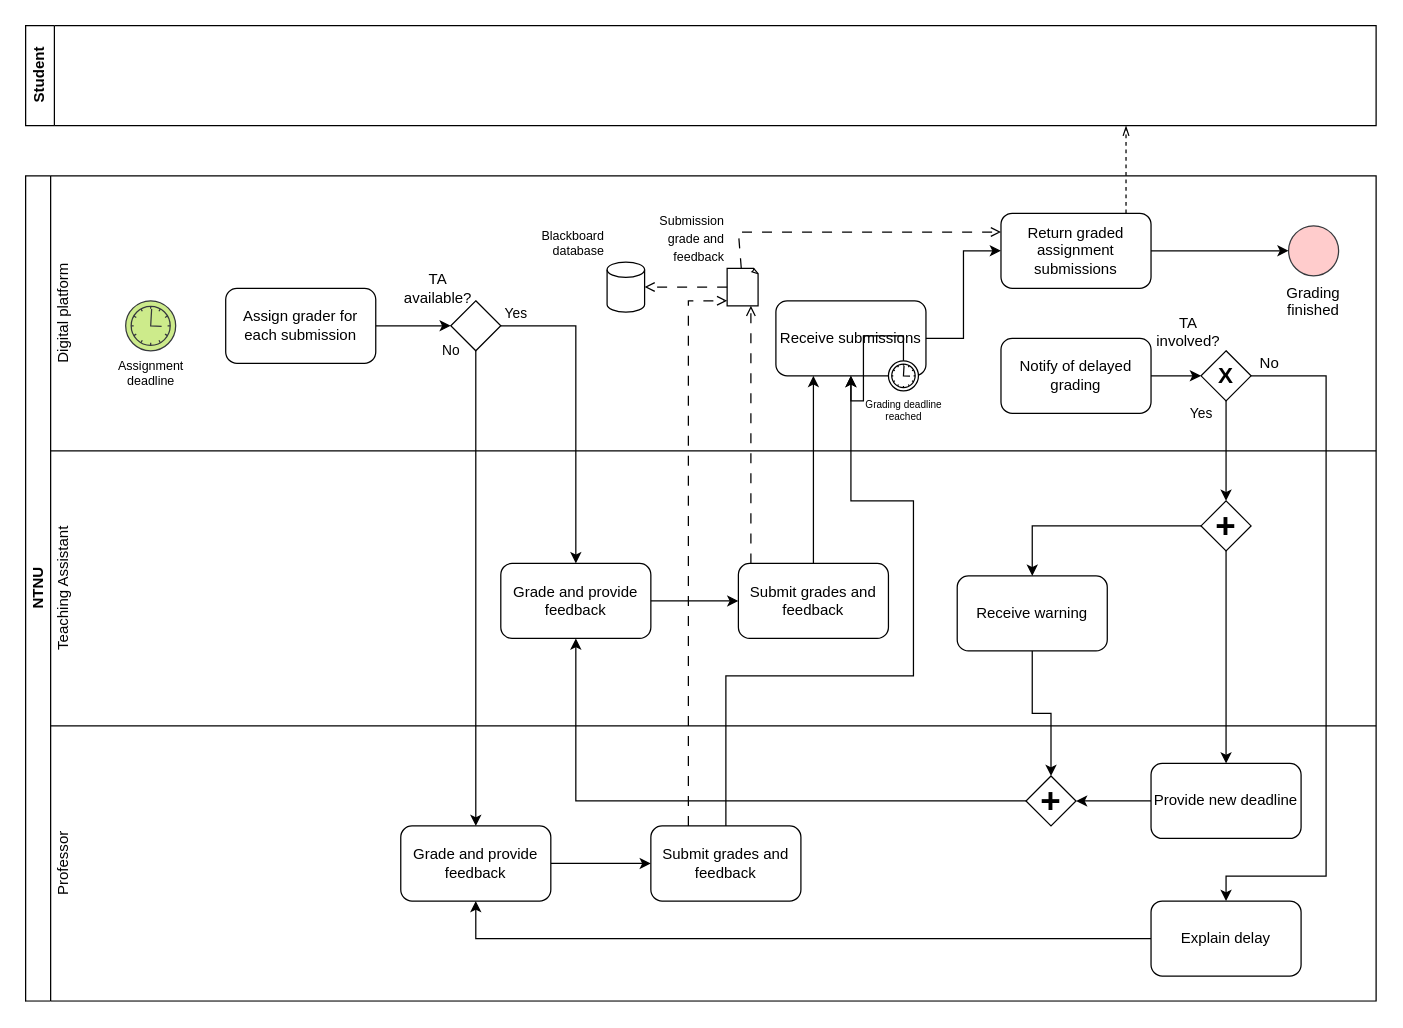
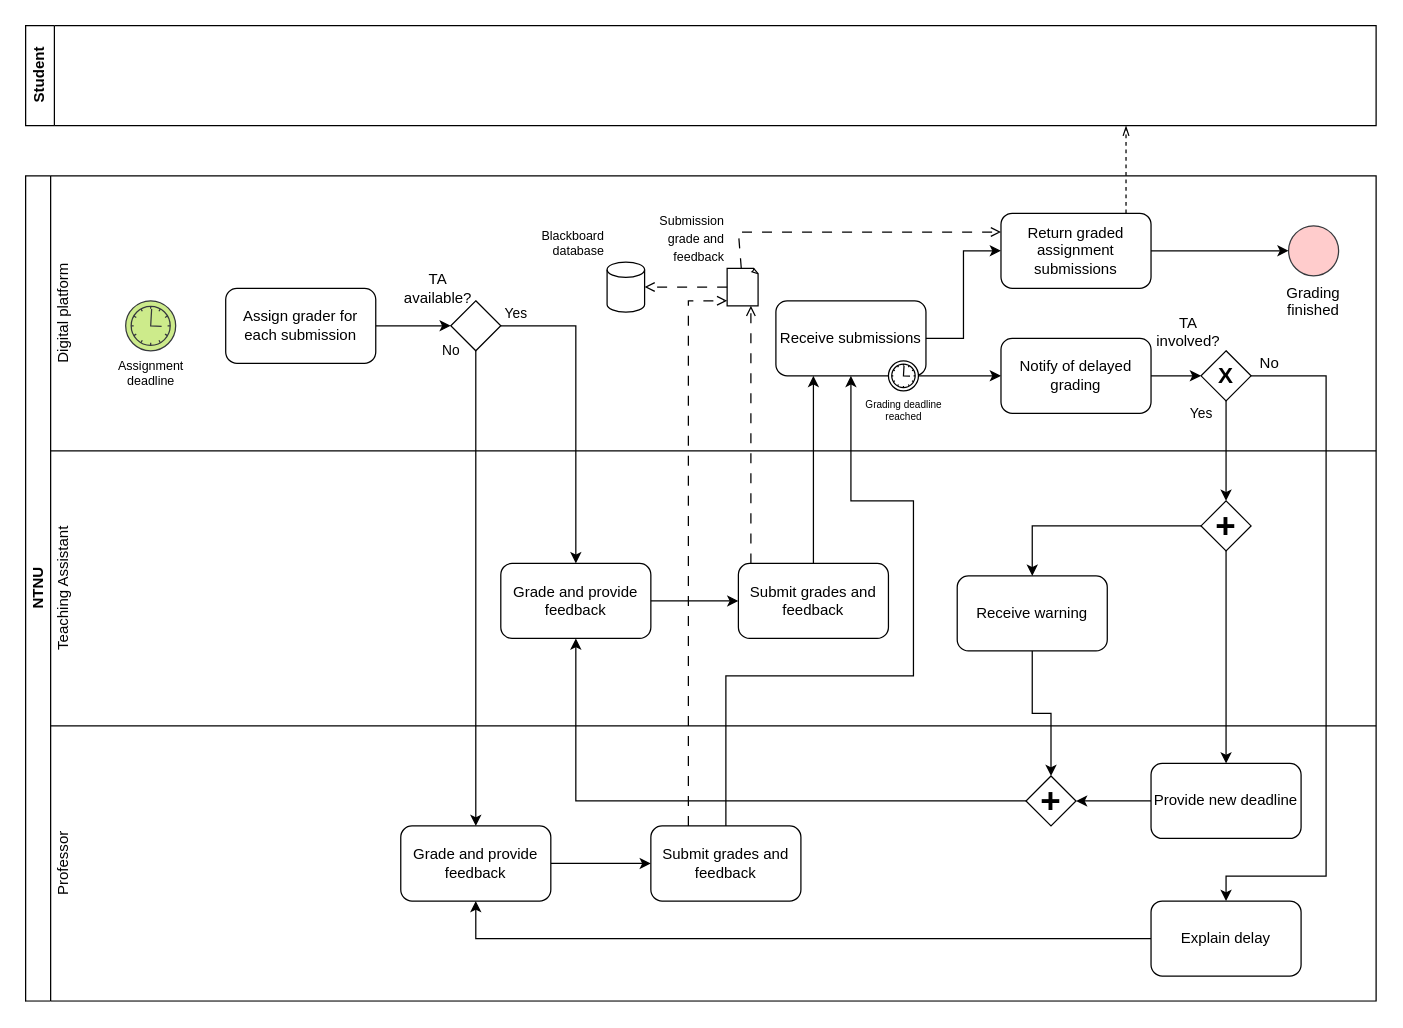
(863, 341) -> (955, 376)
